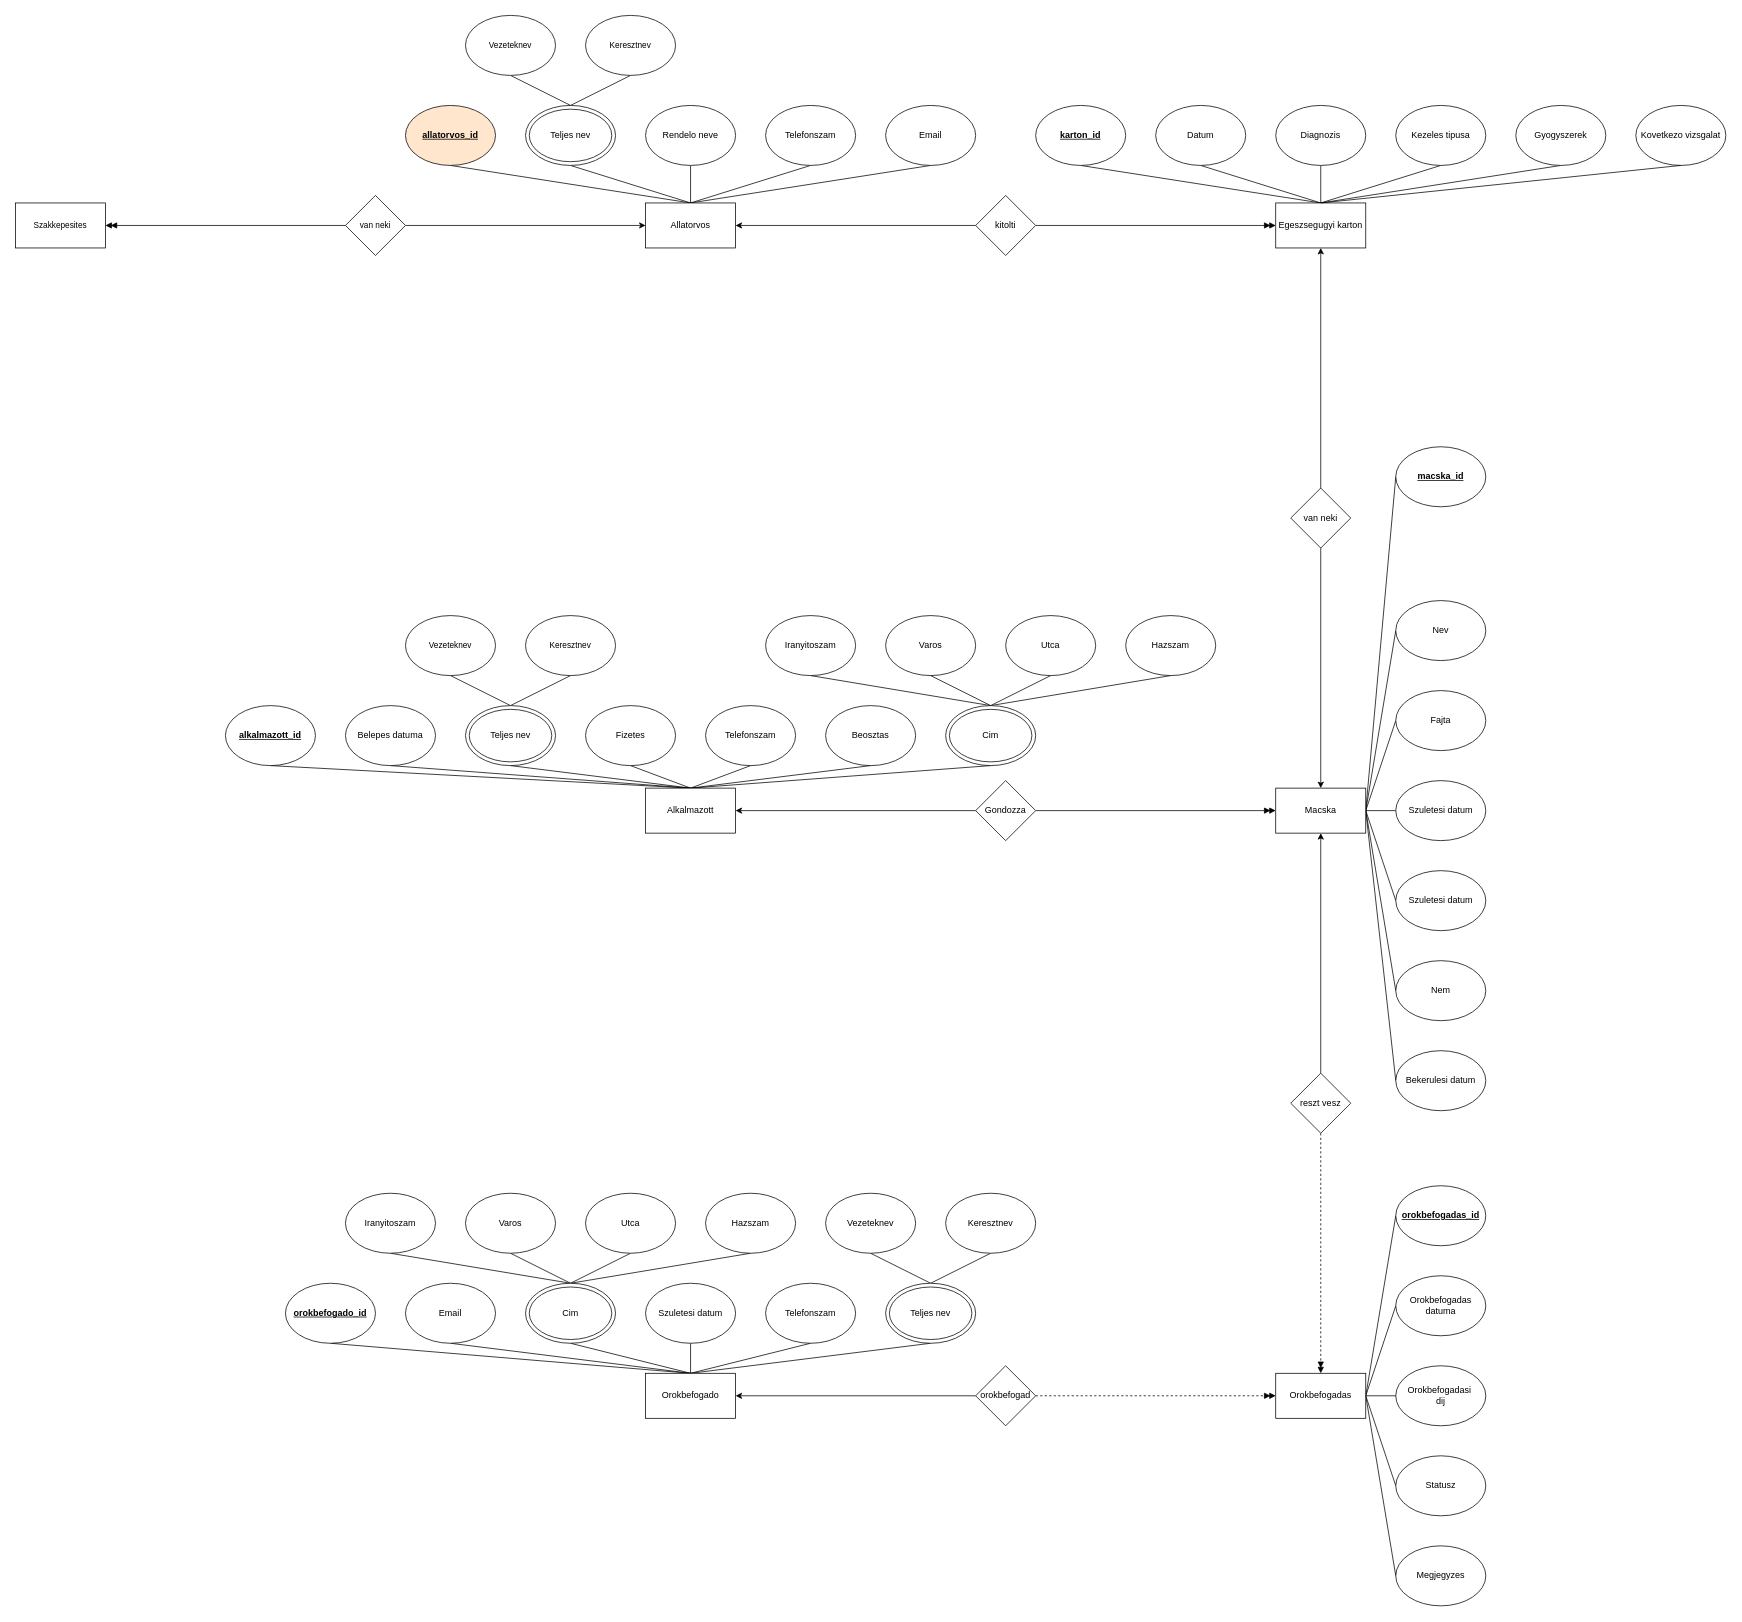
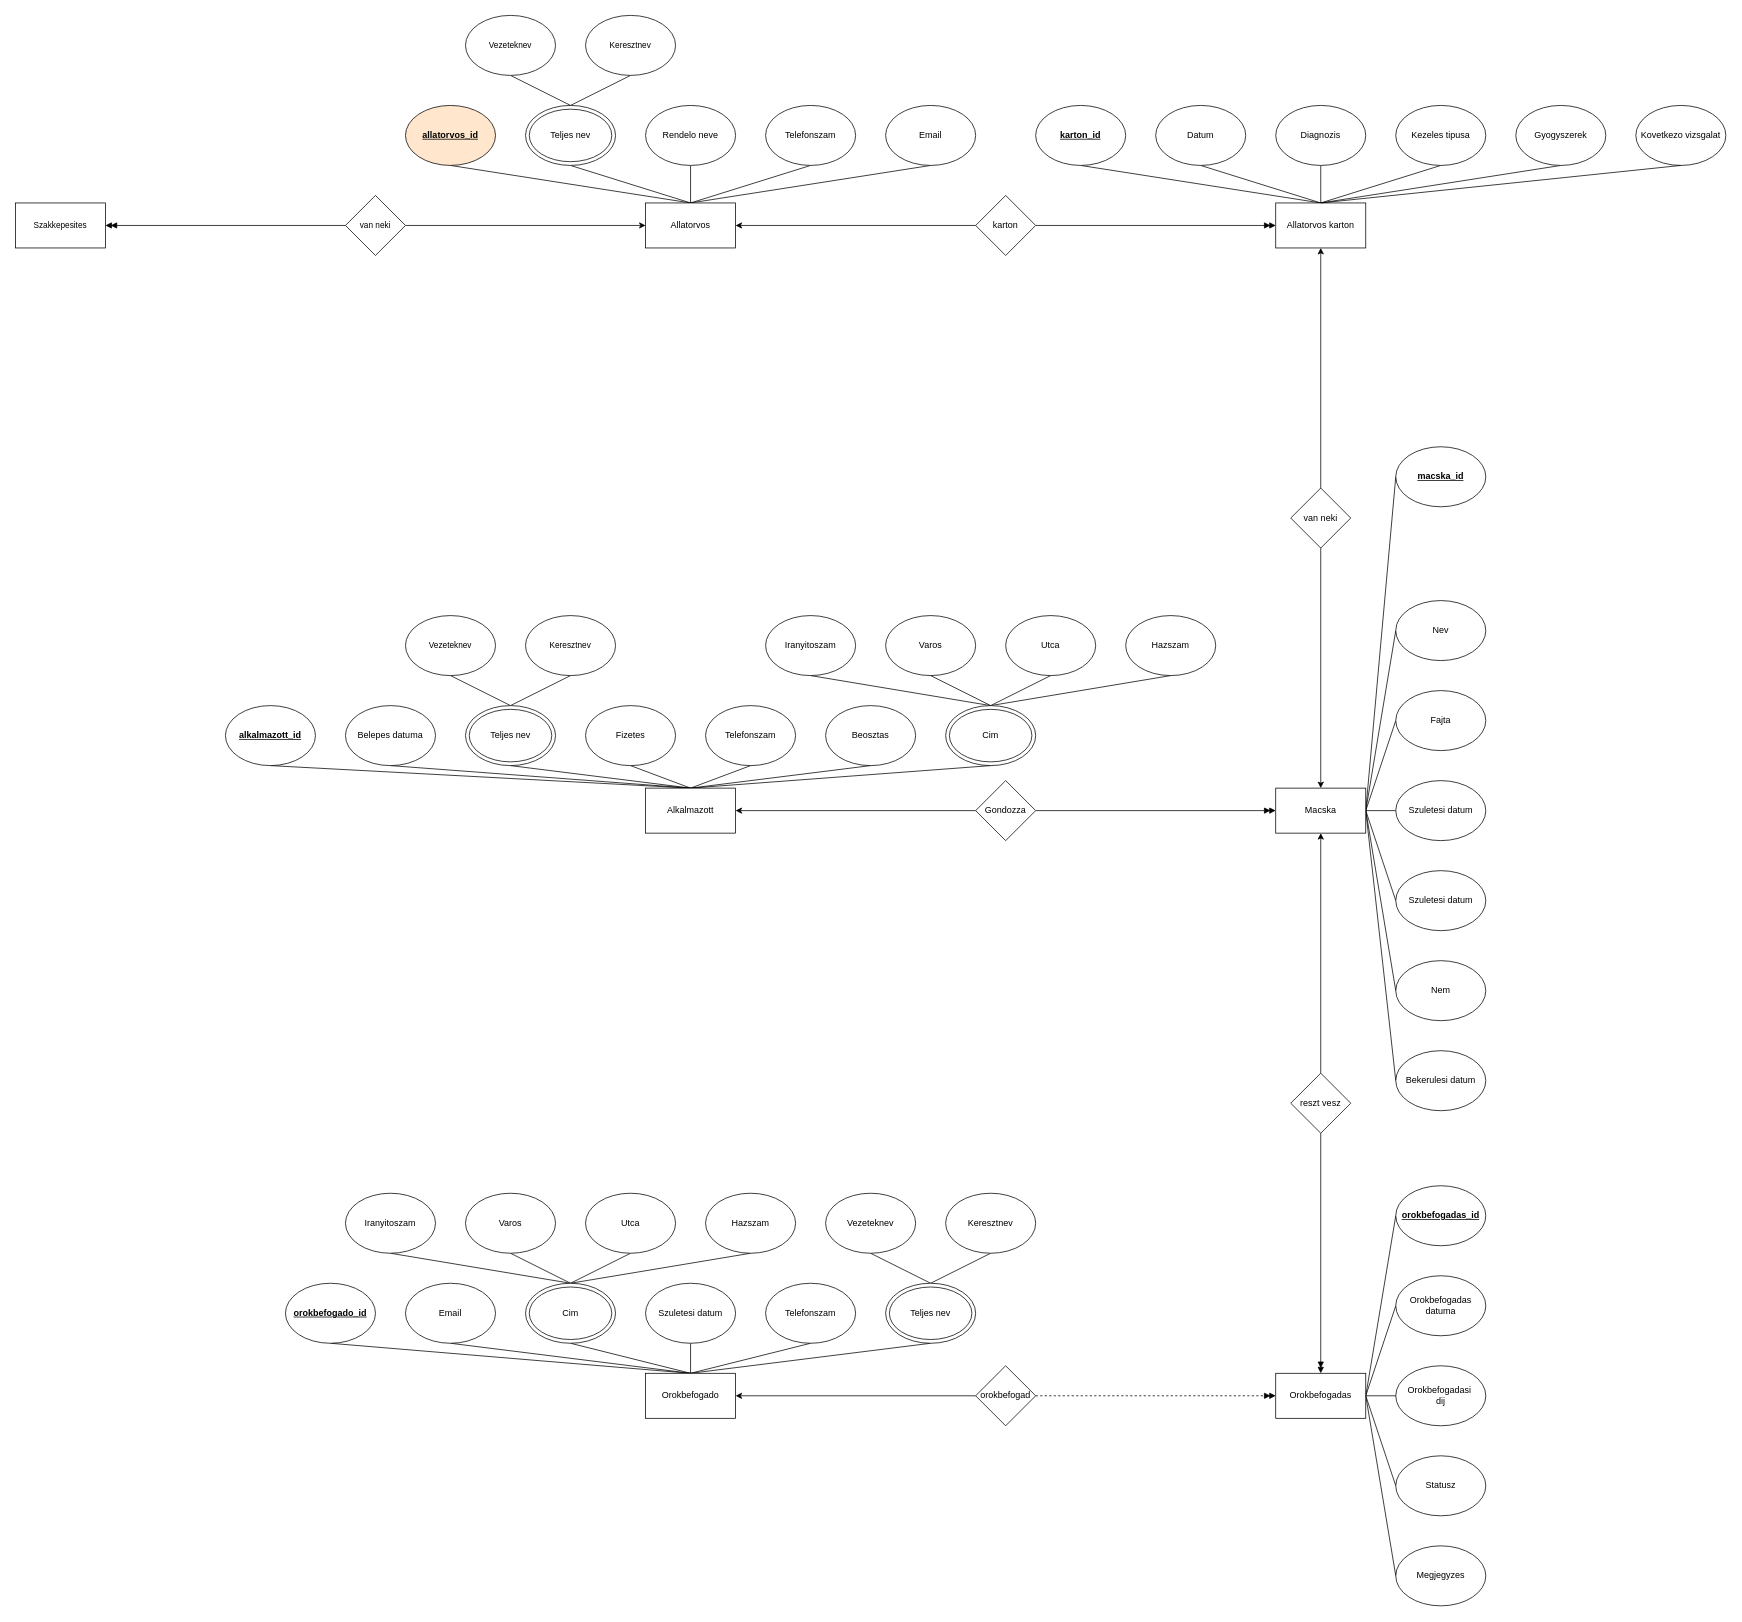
(1005, 225) -> (1005, 225)
(1320, 225) -> (1320, 225)
(1320, 1247) -> (1320, 1247)
